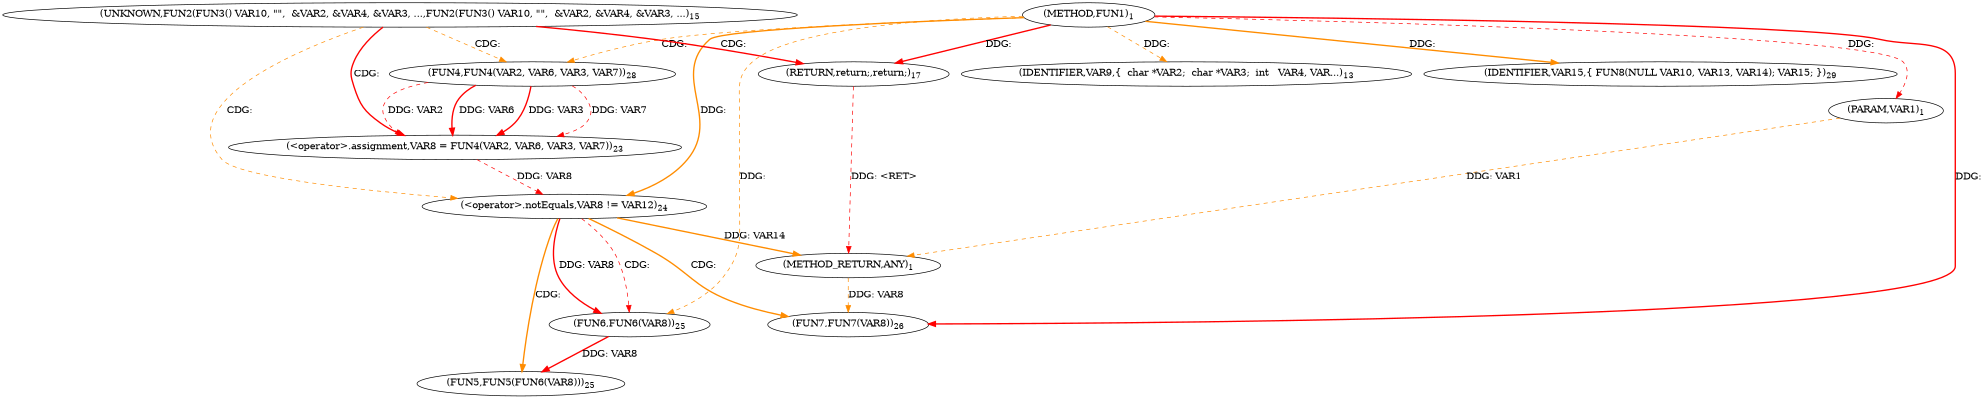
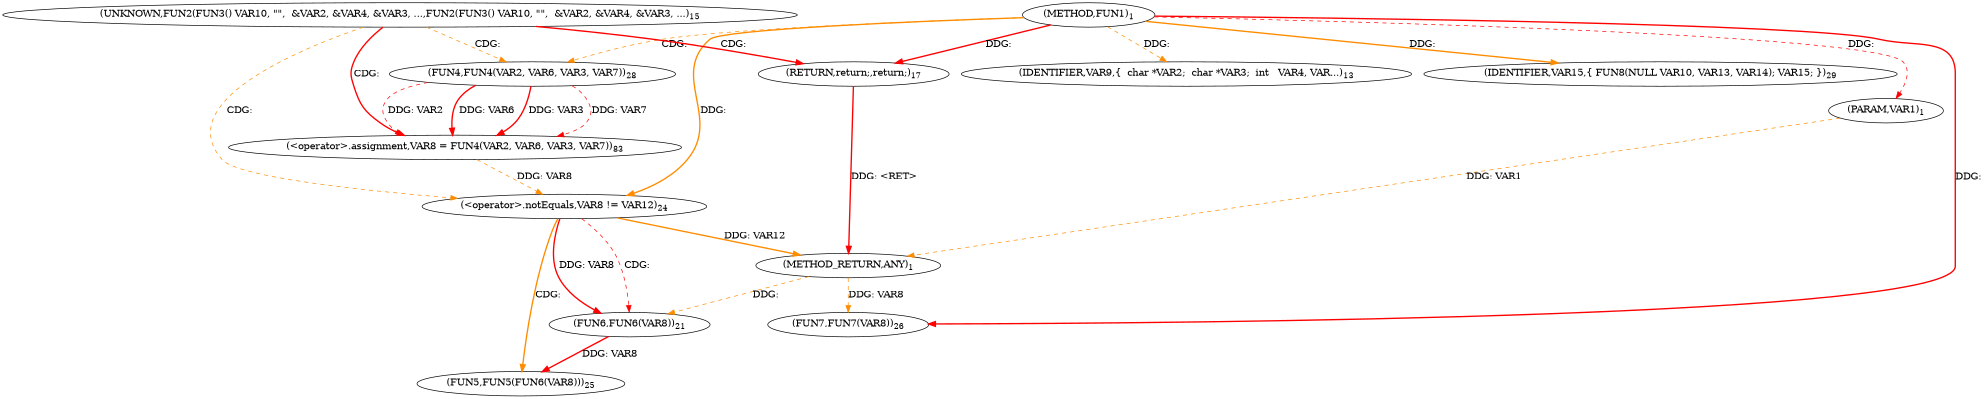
(750, 64) -> (742, 294)
(618, 146) -> (618, 146)
(851, 166) -> (851, 166)
(507, 175) -> (507, 175)
(755, 236) -> (755, 236)
(683, 272) -> none
(681, 324) -> (681, 324)
